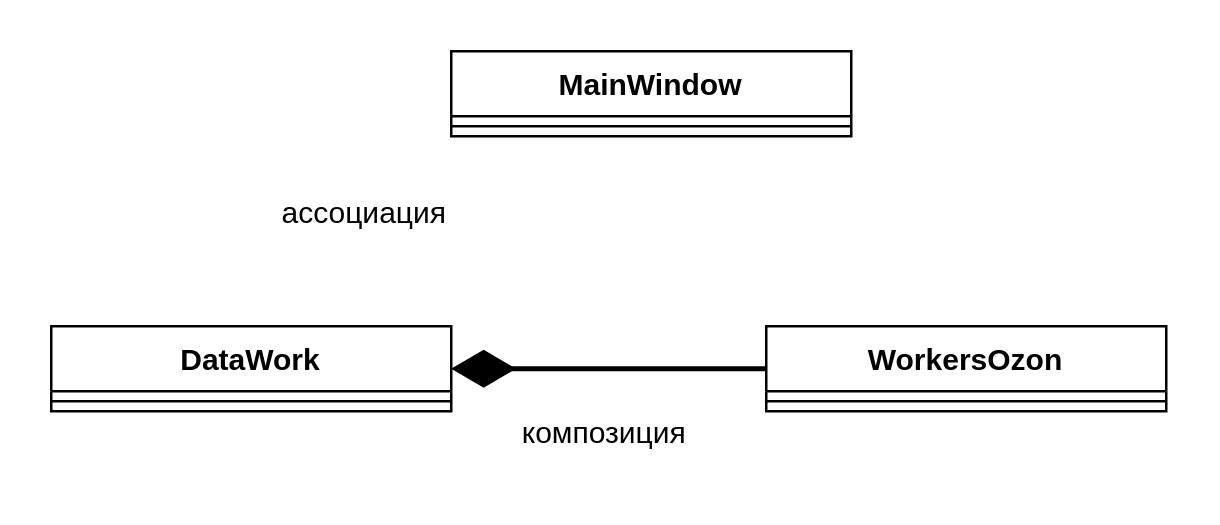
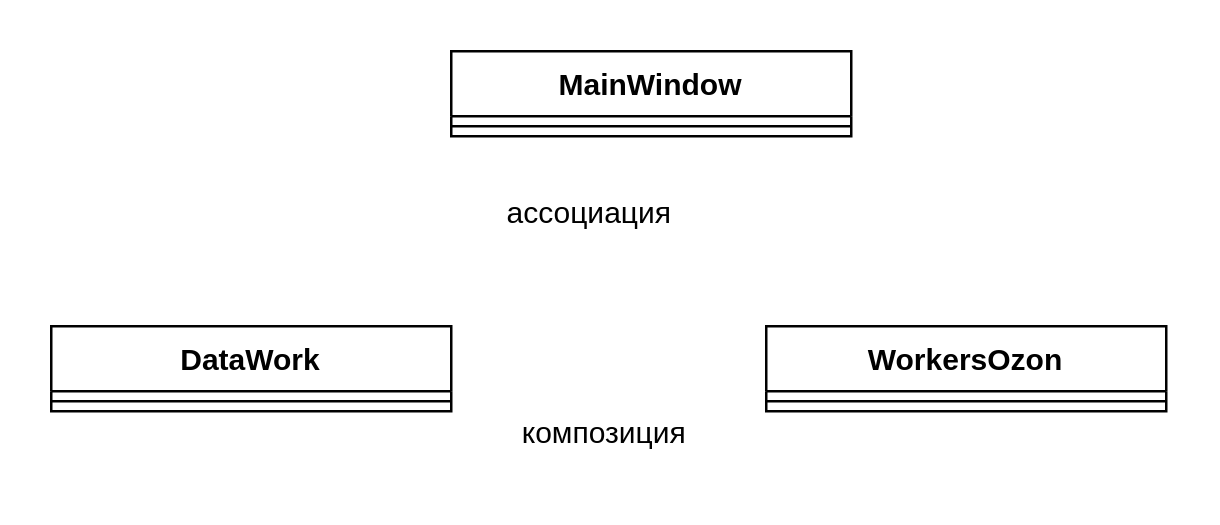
(364, 214) -> (589, 214)
(637, 369) -> none
